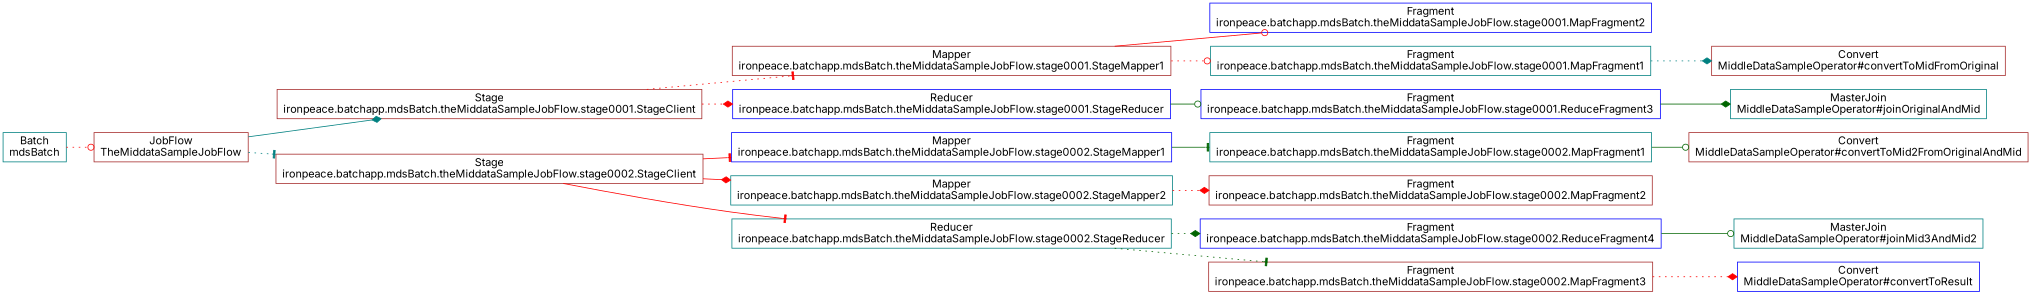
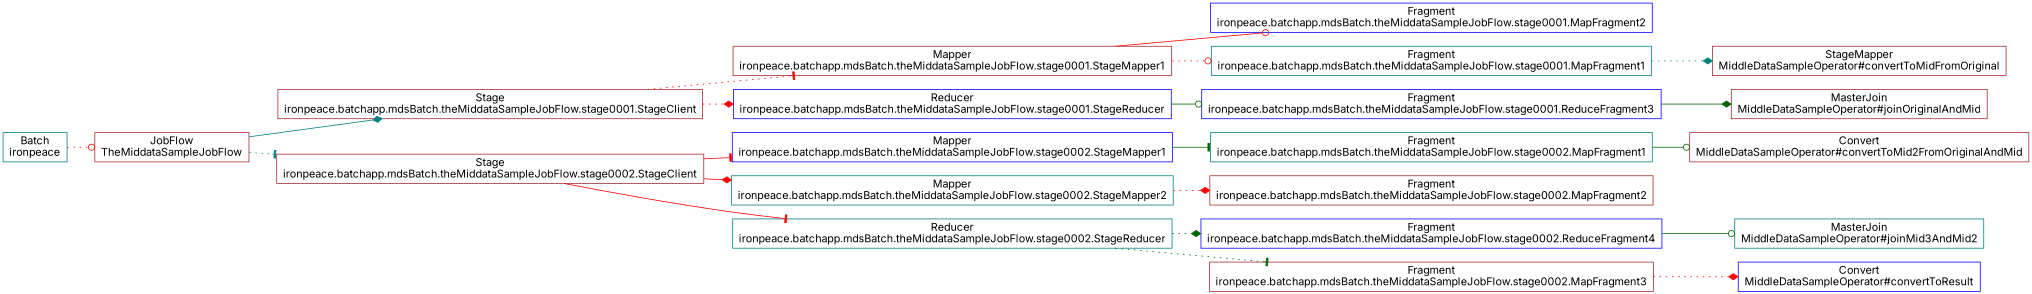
(1858, 61) -> (1859, 61)
(1858, 104) -> (1859, 104)
(35, 147) -> (35, 147)
